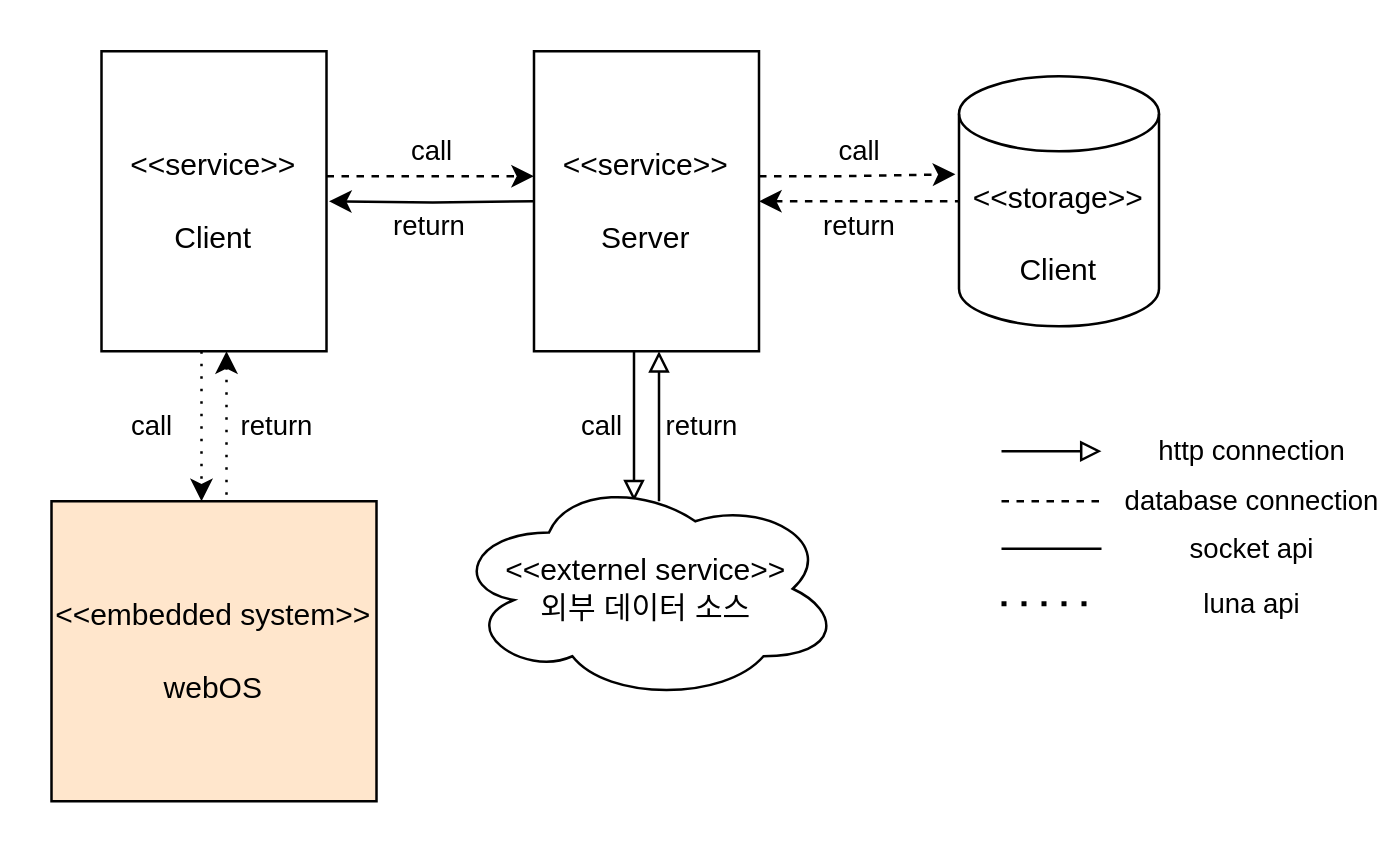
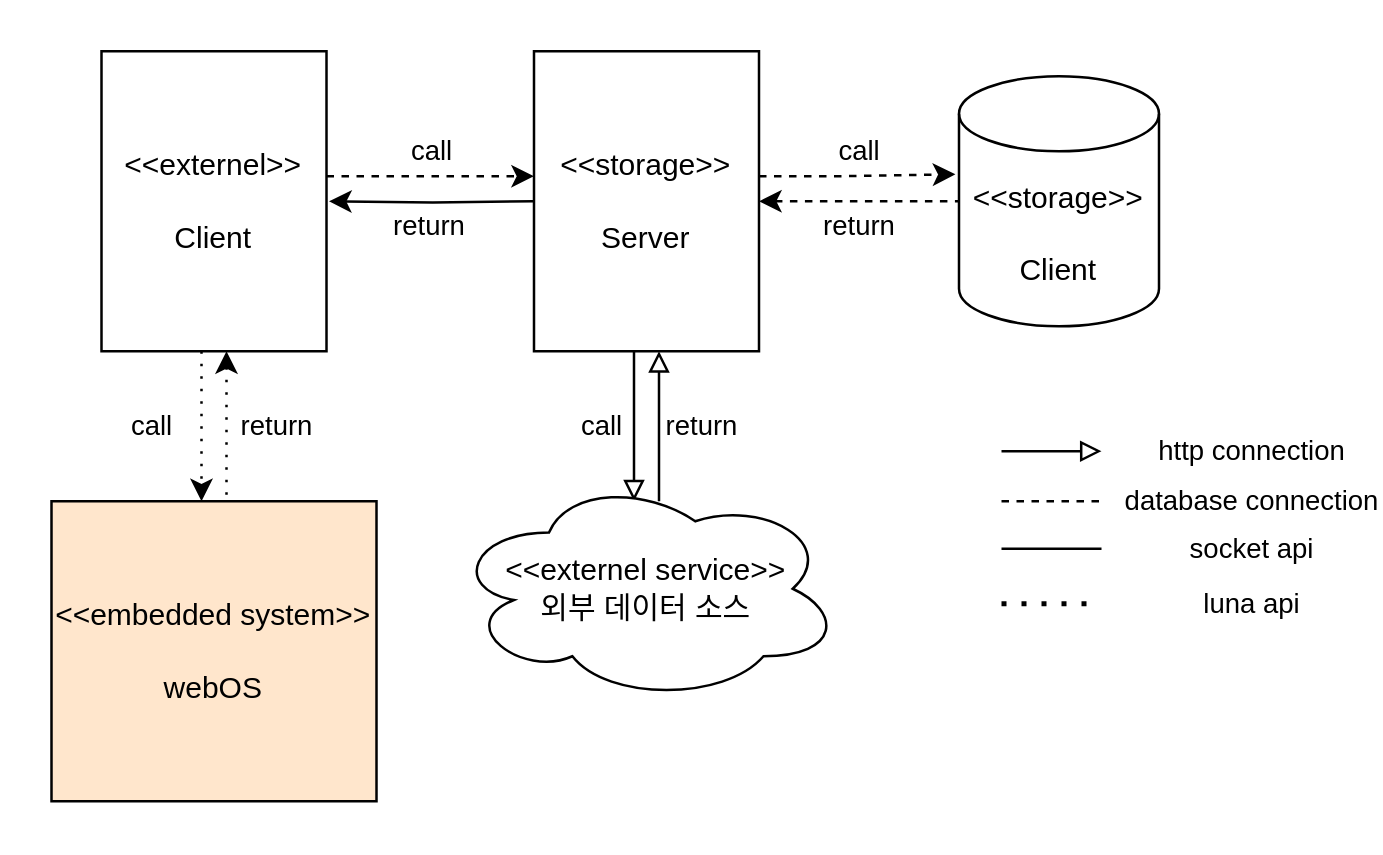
(214, 201) -> (214, 201)
(646, 201) -> (646, 201)
